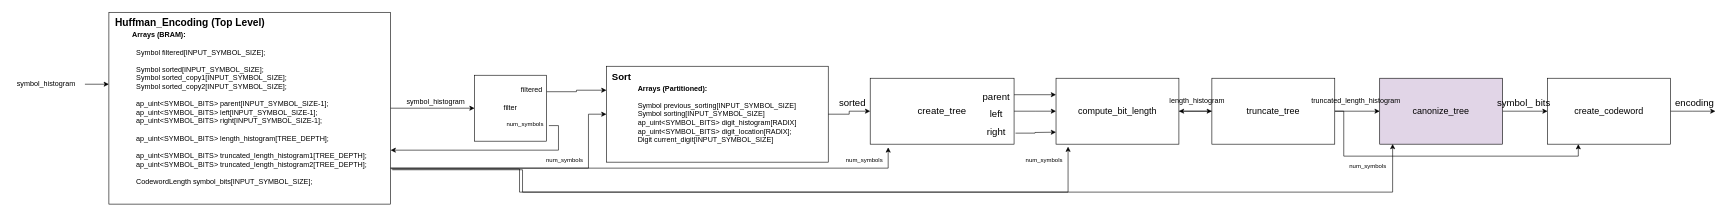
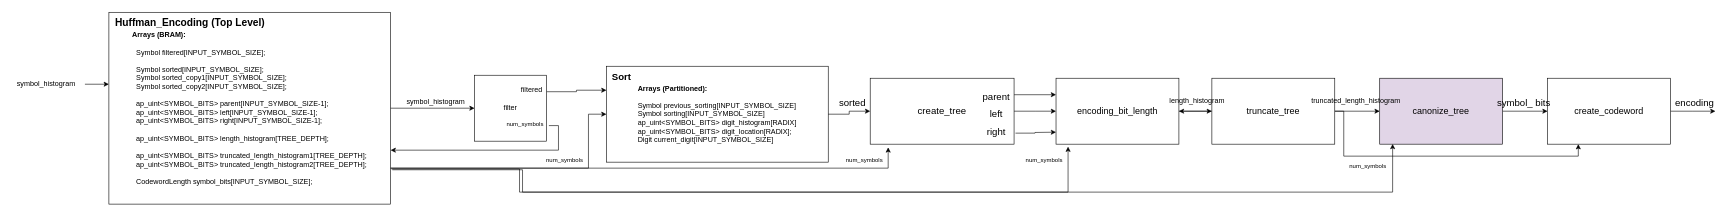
(1118, 111) -> (1118, 111)
